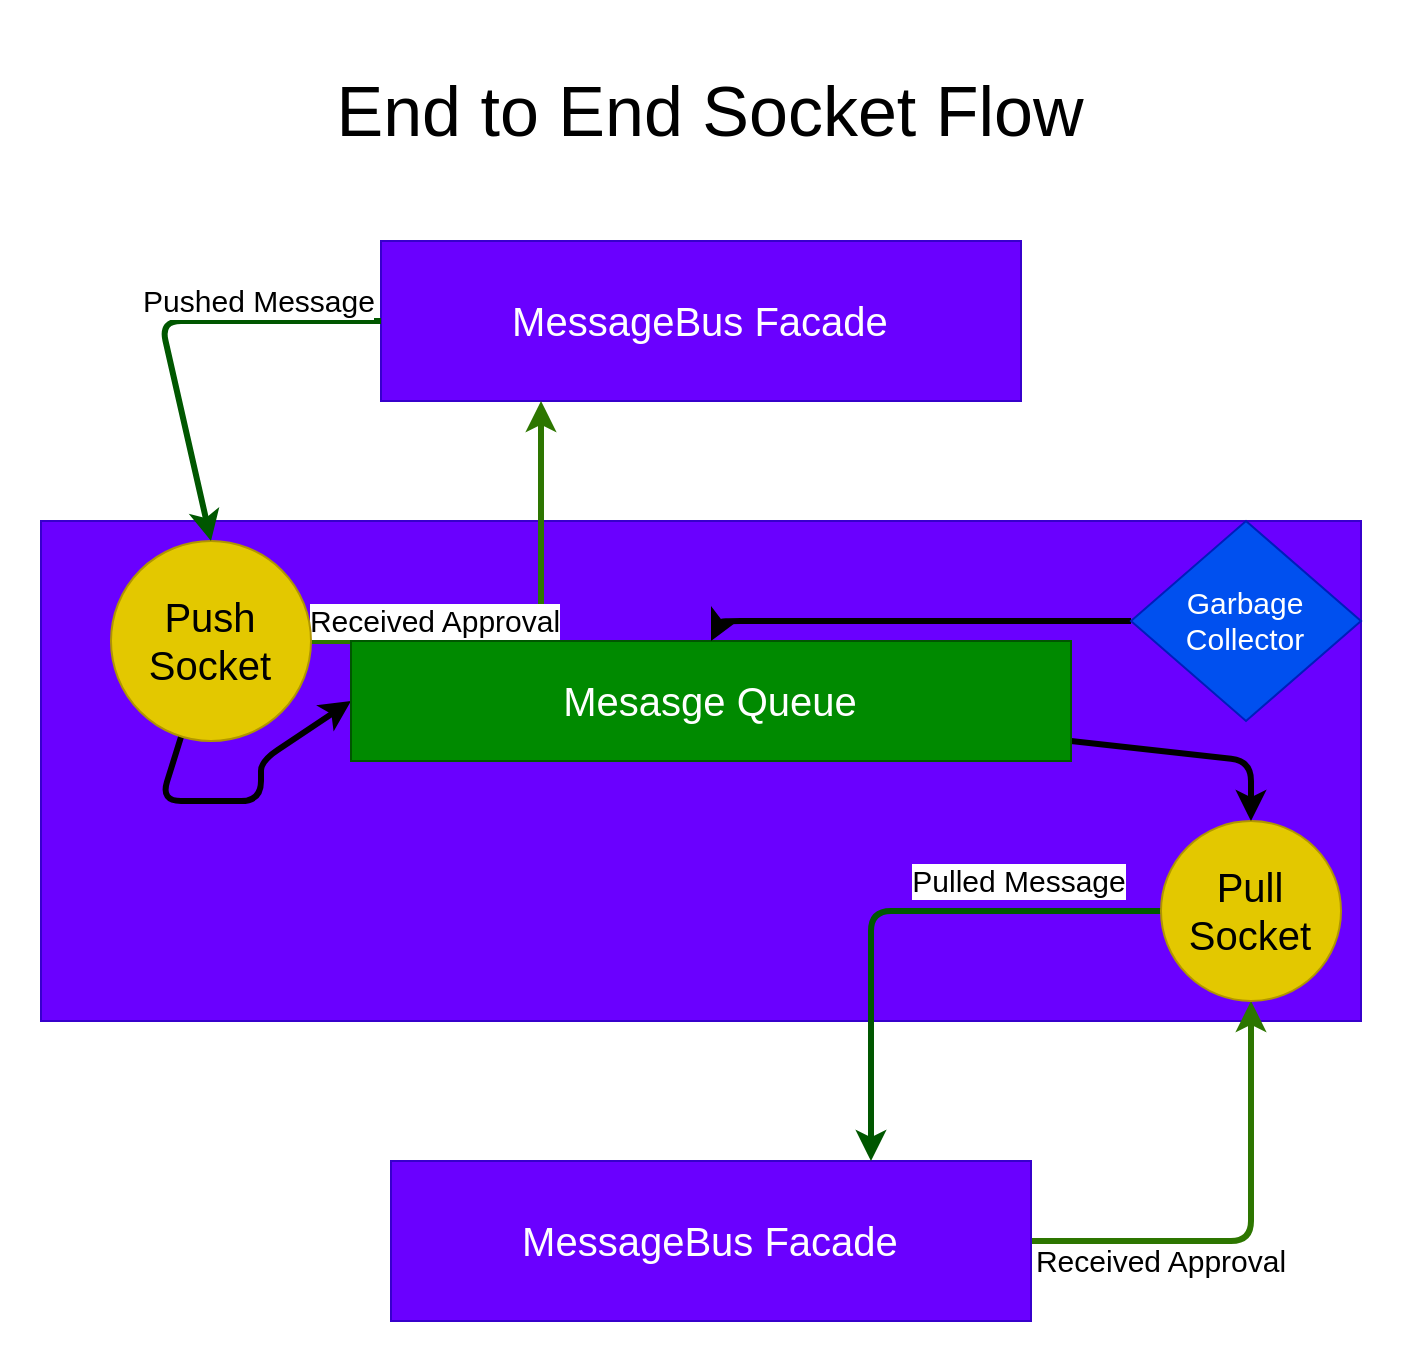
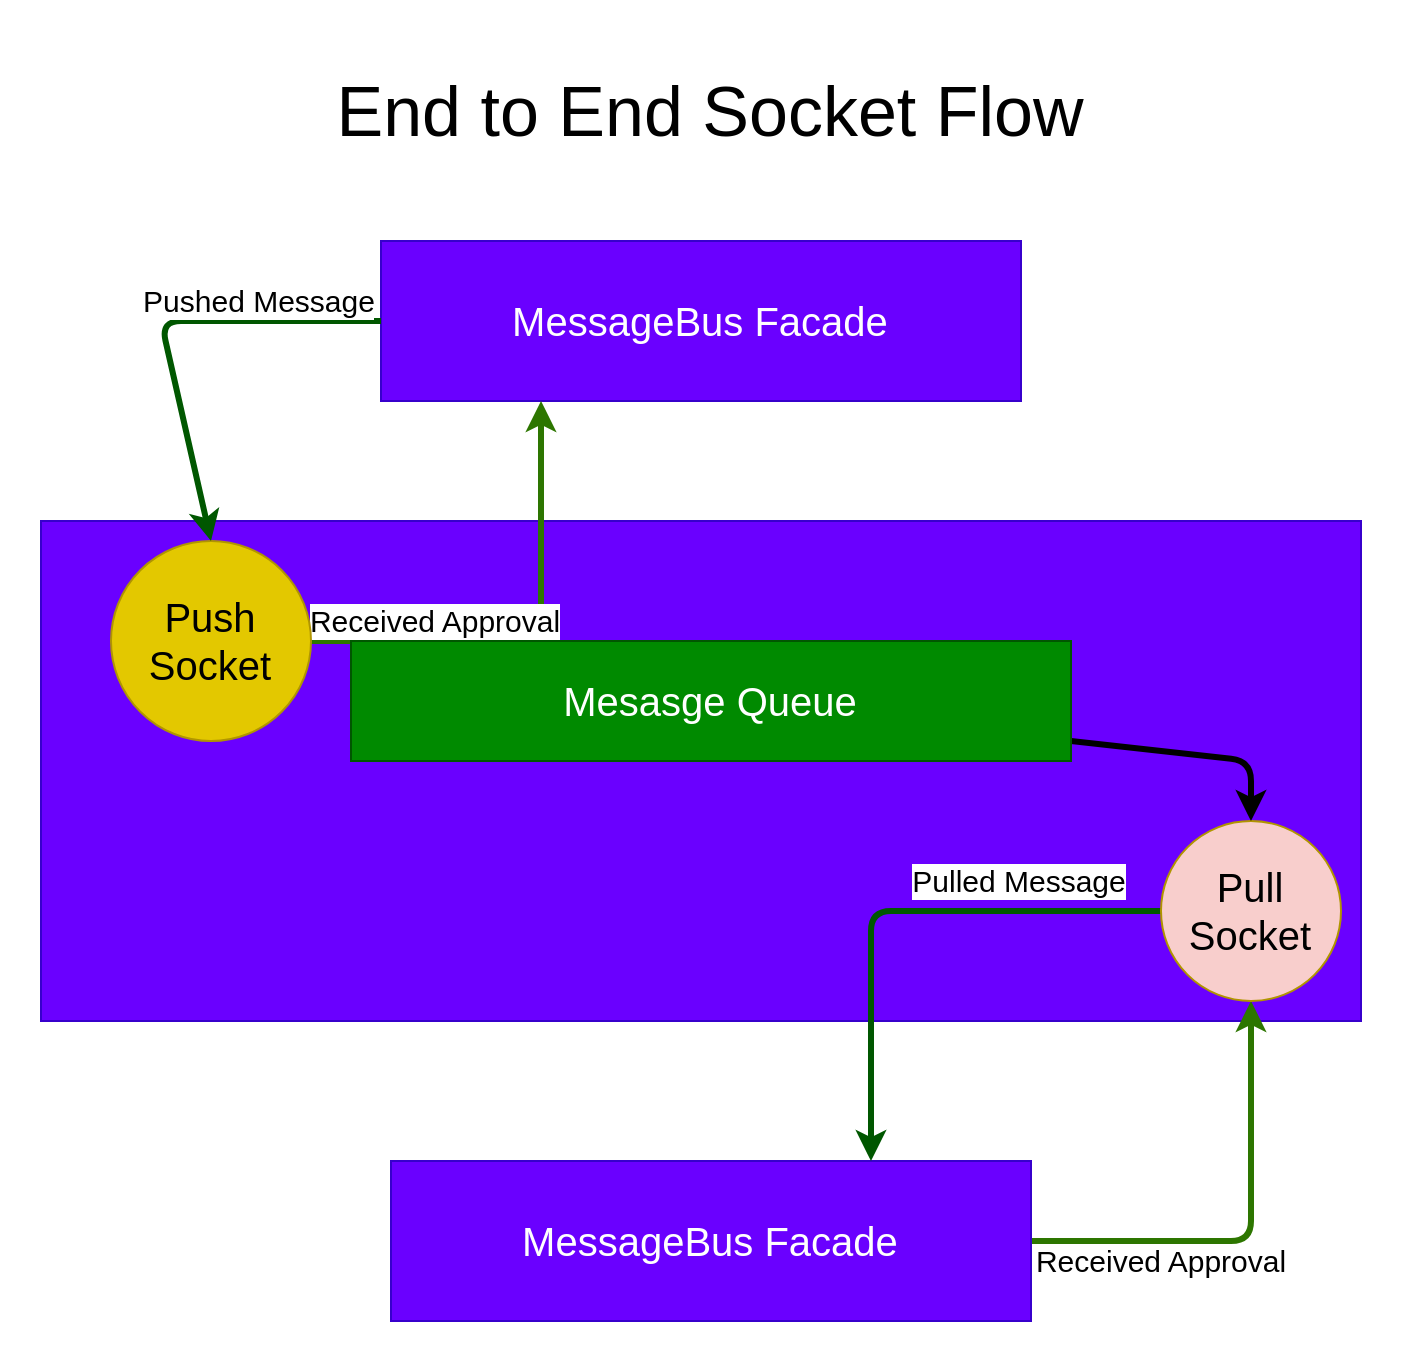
(927, 621) -> none
(1246, 621) -> none
(239, 801) -> none
(1251, 911) -> (1251, 911)
